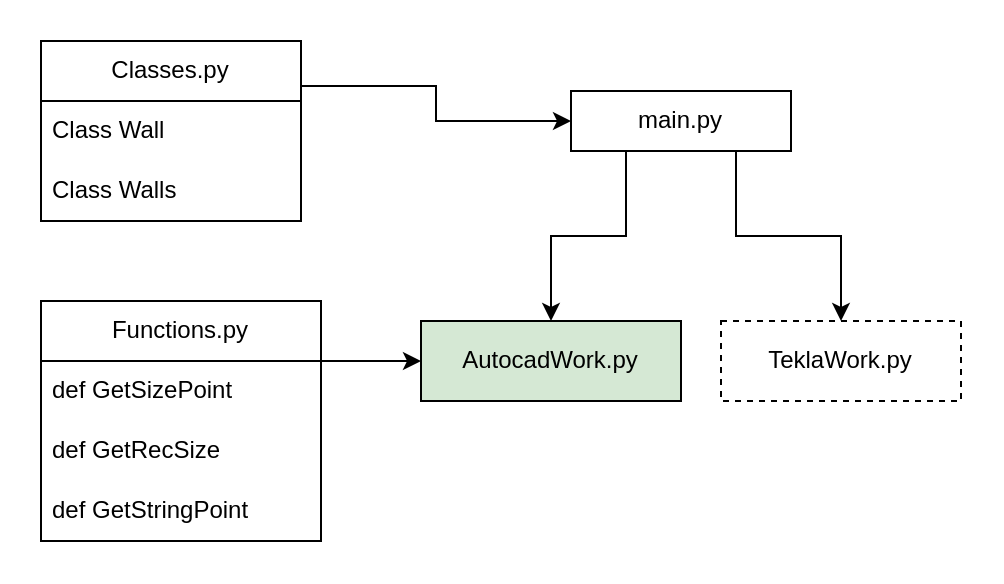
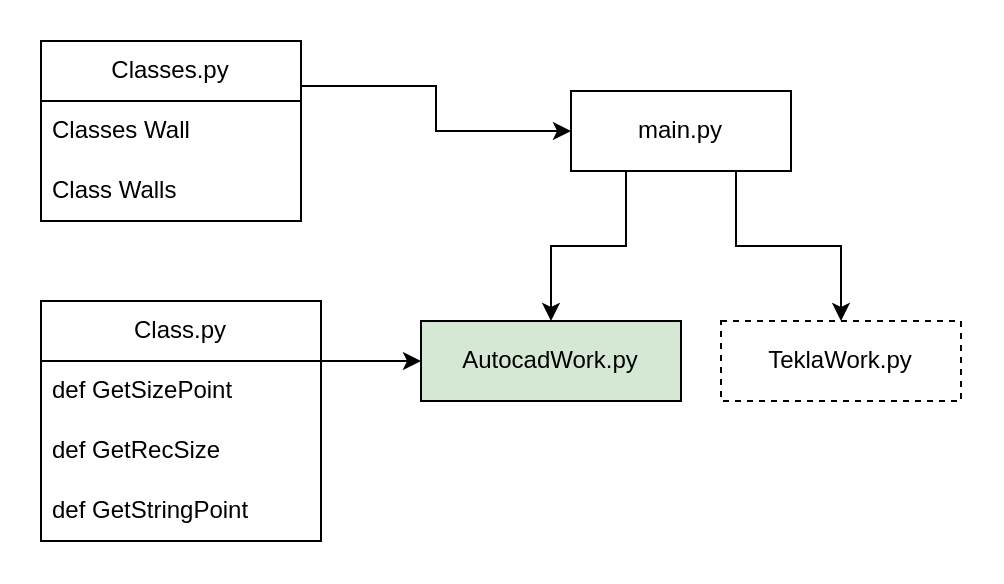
(681, 121) -> (681, 131)
(108, 131) -> (121, 131)
(181, 331) -> (181, 331)
